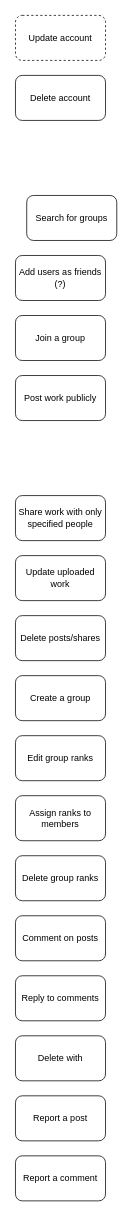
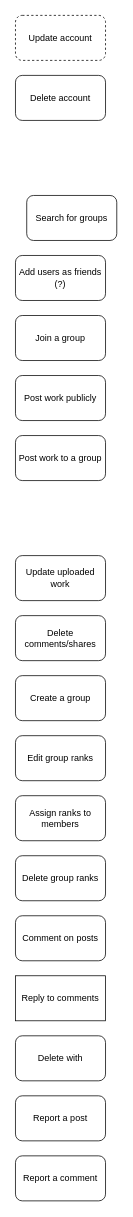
none -> (60, 458)
(60, 518) -> none
(60, 638) -> (60, 638)
(60, 998) -> (60, 998)
